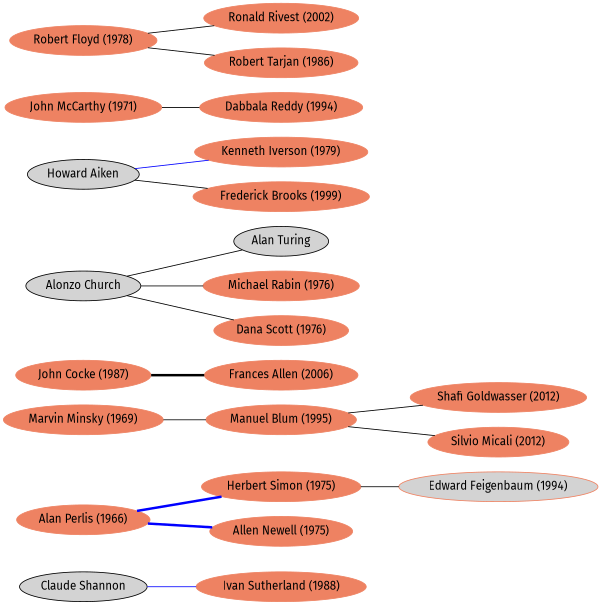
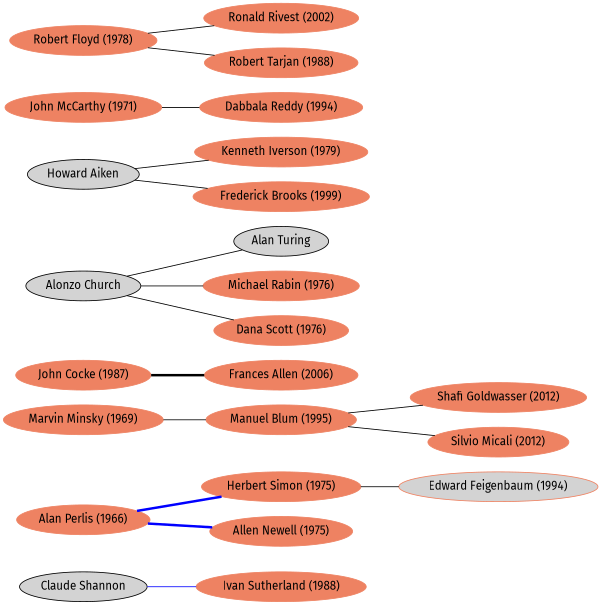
(281, 63) -> (281, 63)
(172, 164) -> (172, 164)
